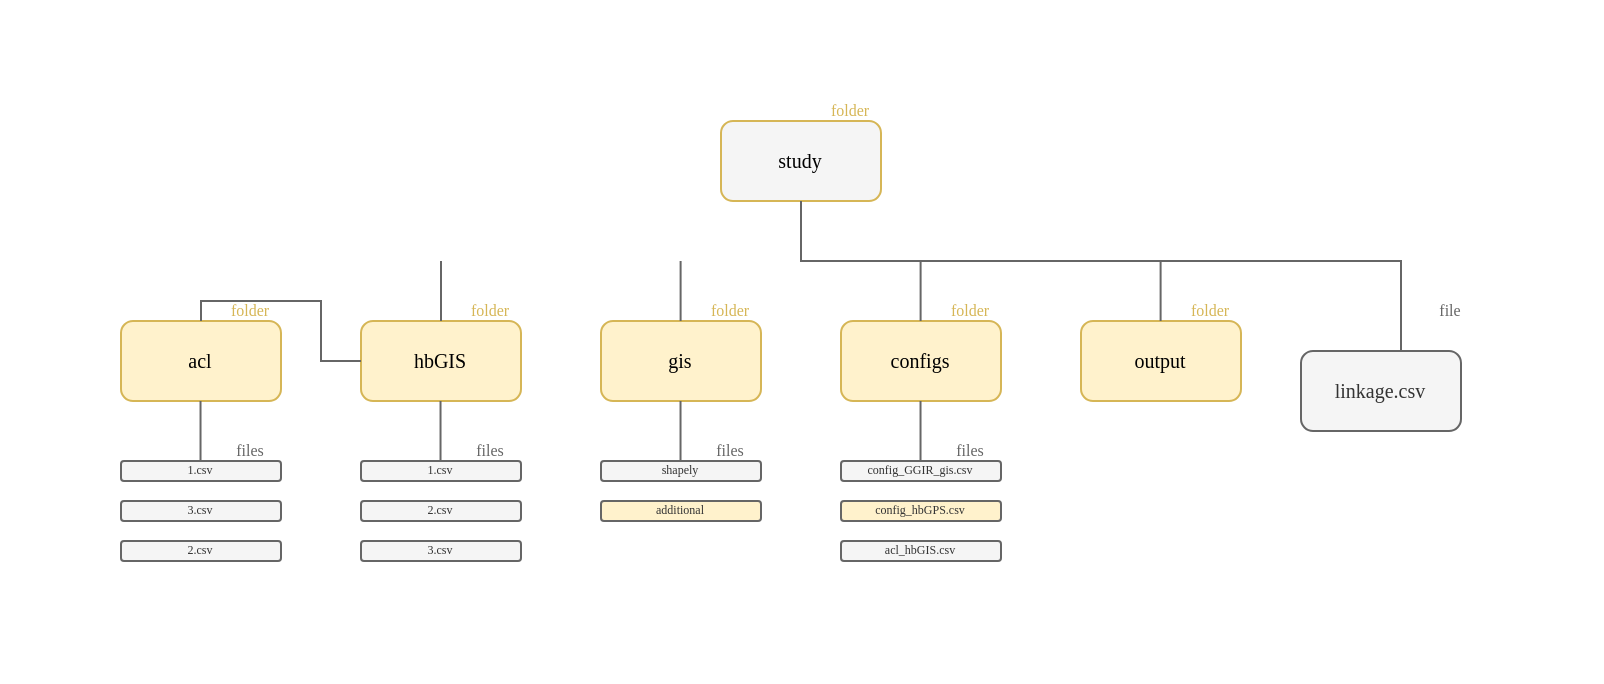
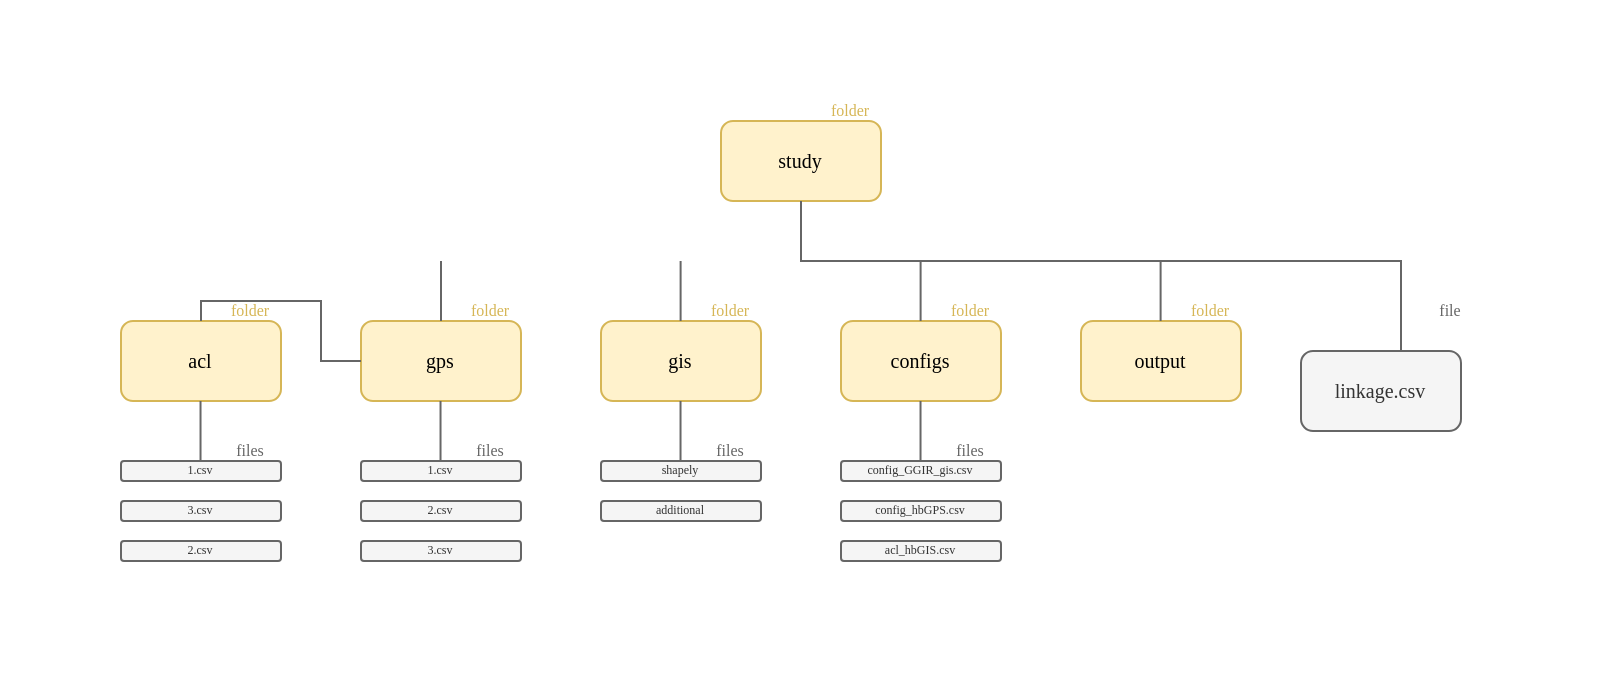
(801, 161) -> (801, 161)
(441, 361) -> (441, 361)
(681, 511) -> (681, 511)
(921, 511) -> (921, 511)
